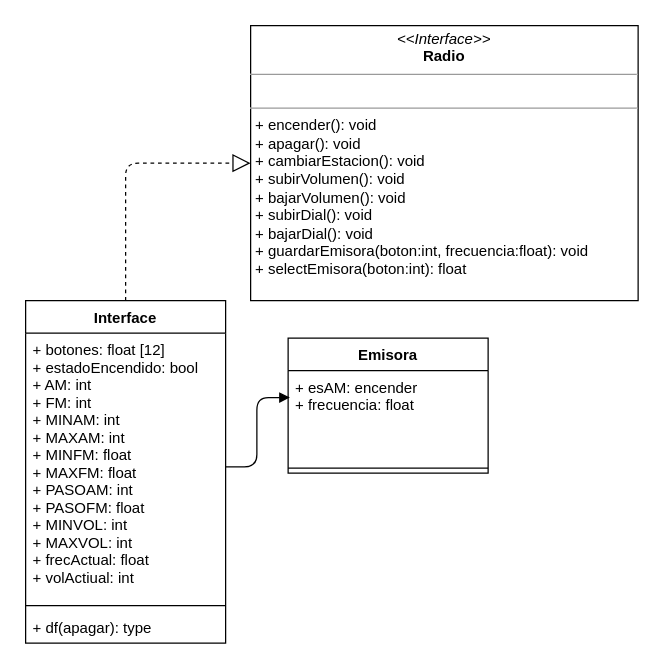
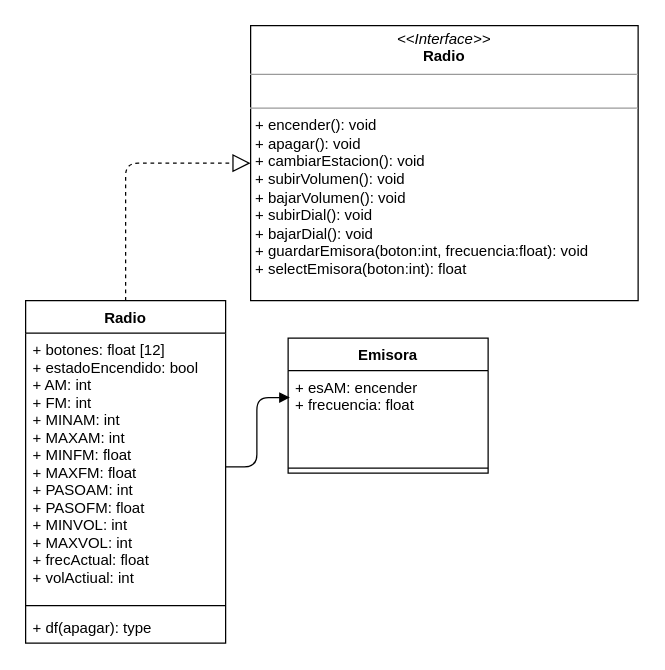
(125, 318) -> (125, 318)
